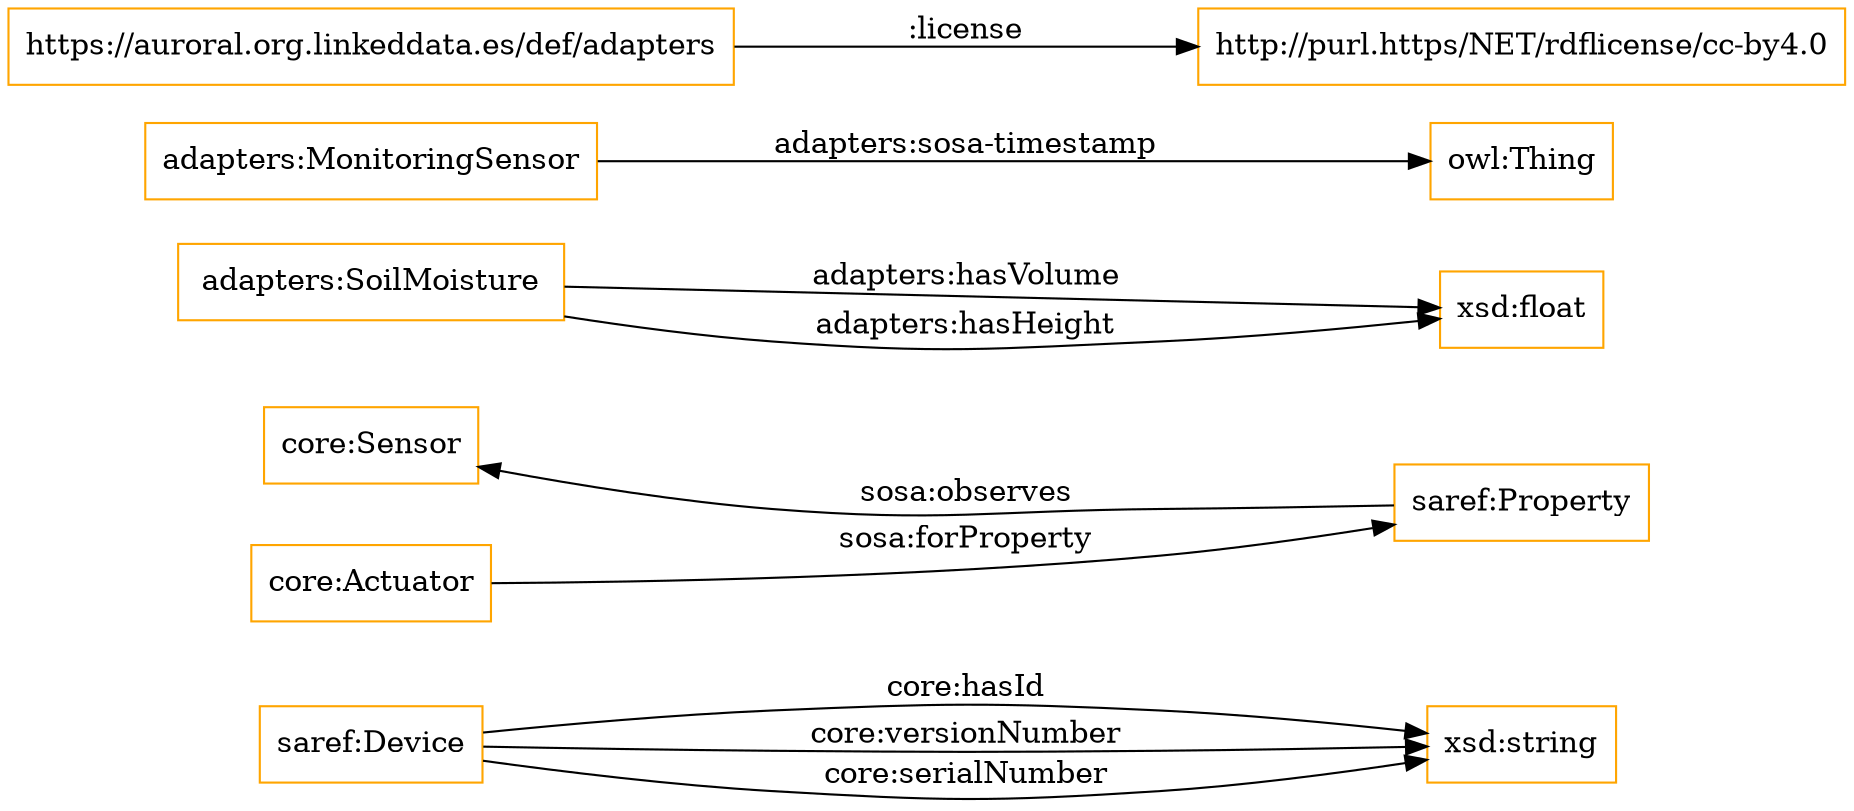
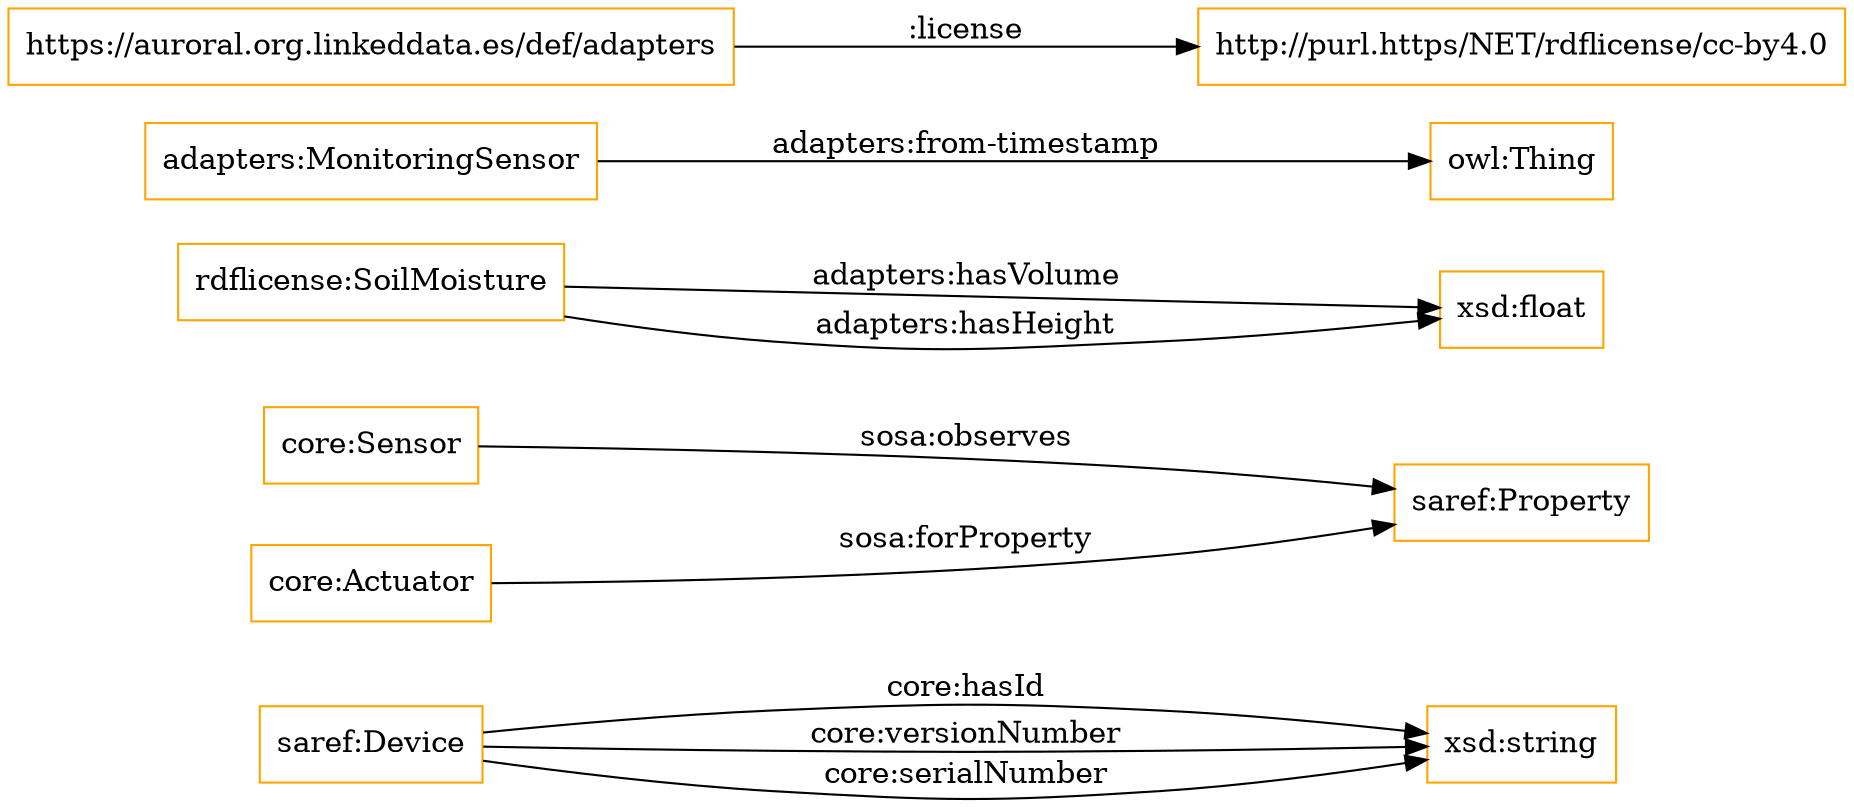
(966, 145) -> (966, 145)
(371, 282) -> (371, 282)
(945, 515) -> (926, 457)
